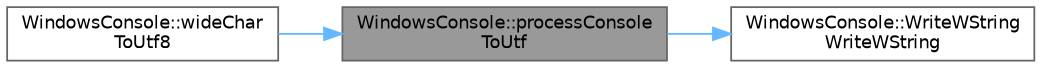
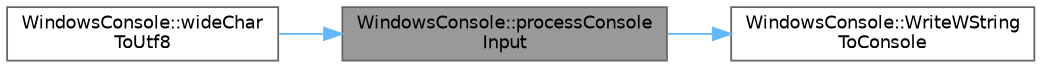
(505, 34) -> (505, 34)
(883, 34) -> (883, 34)
